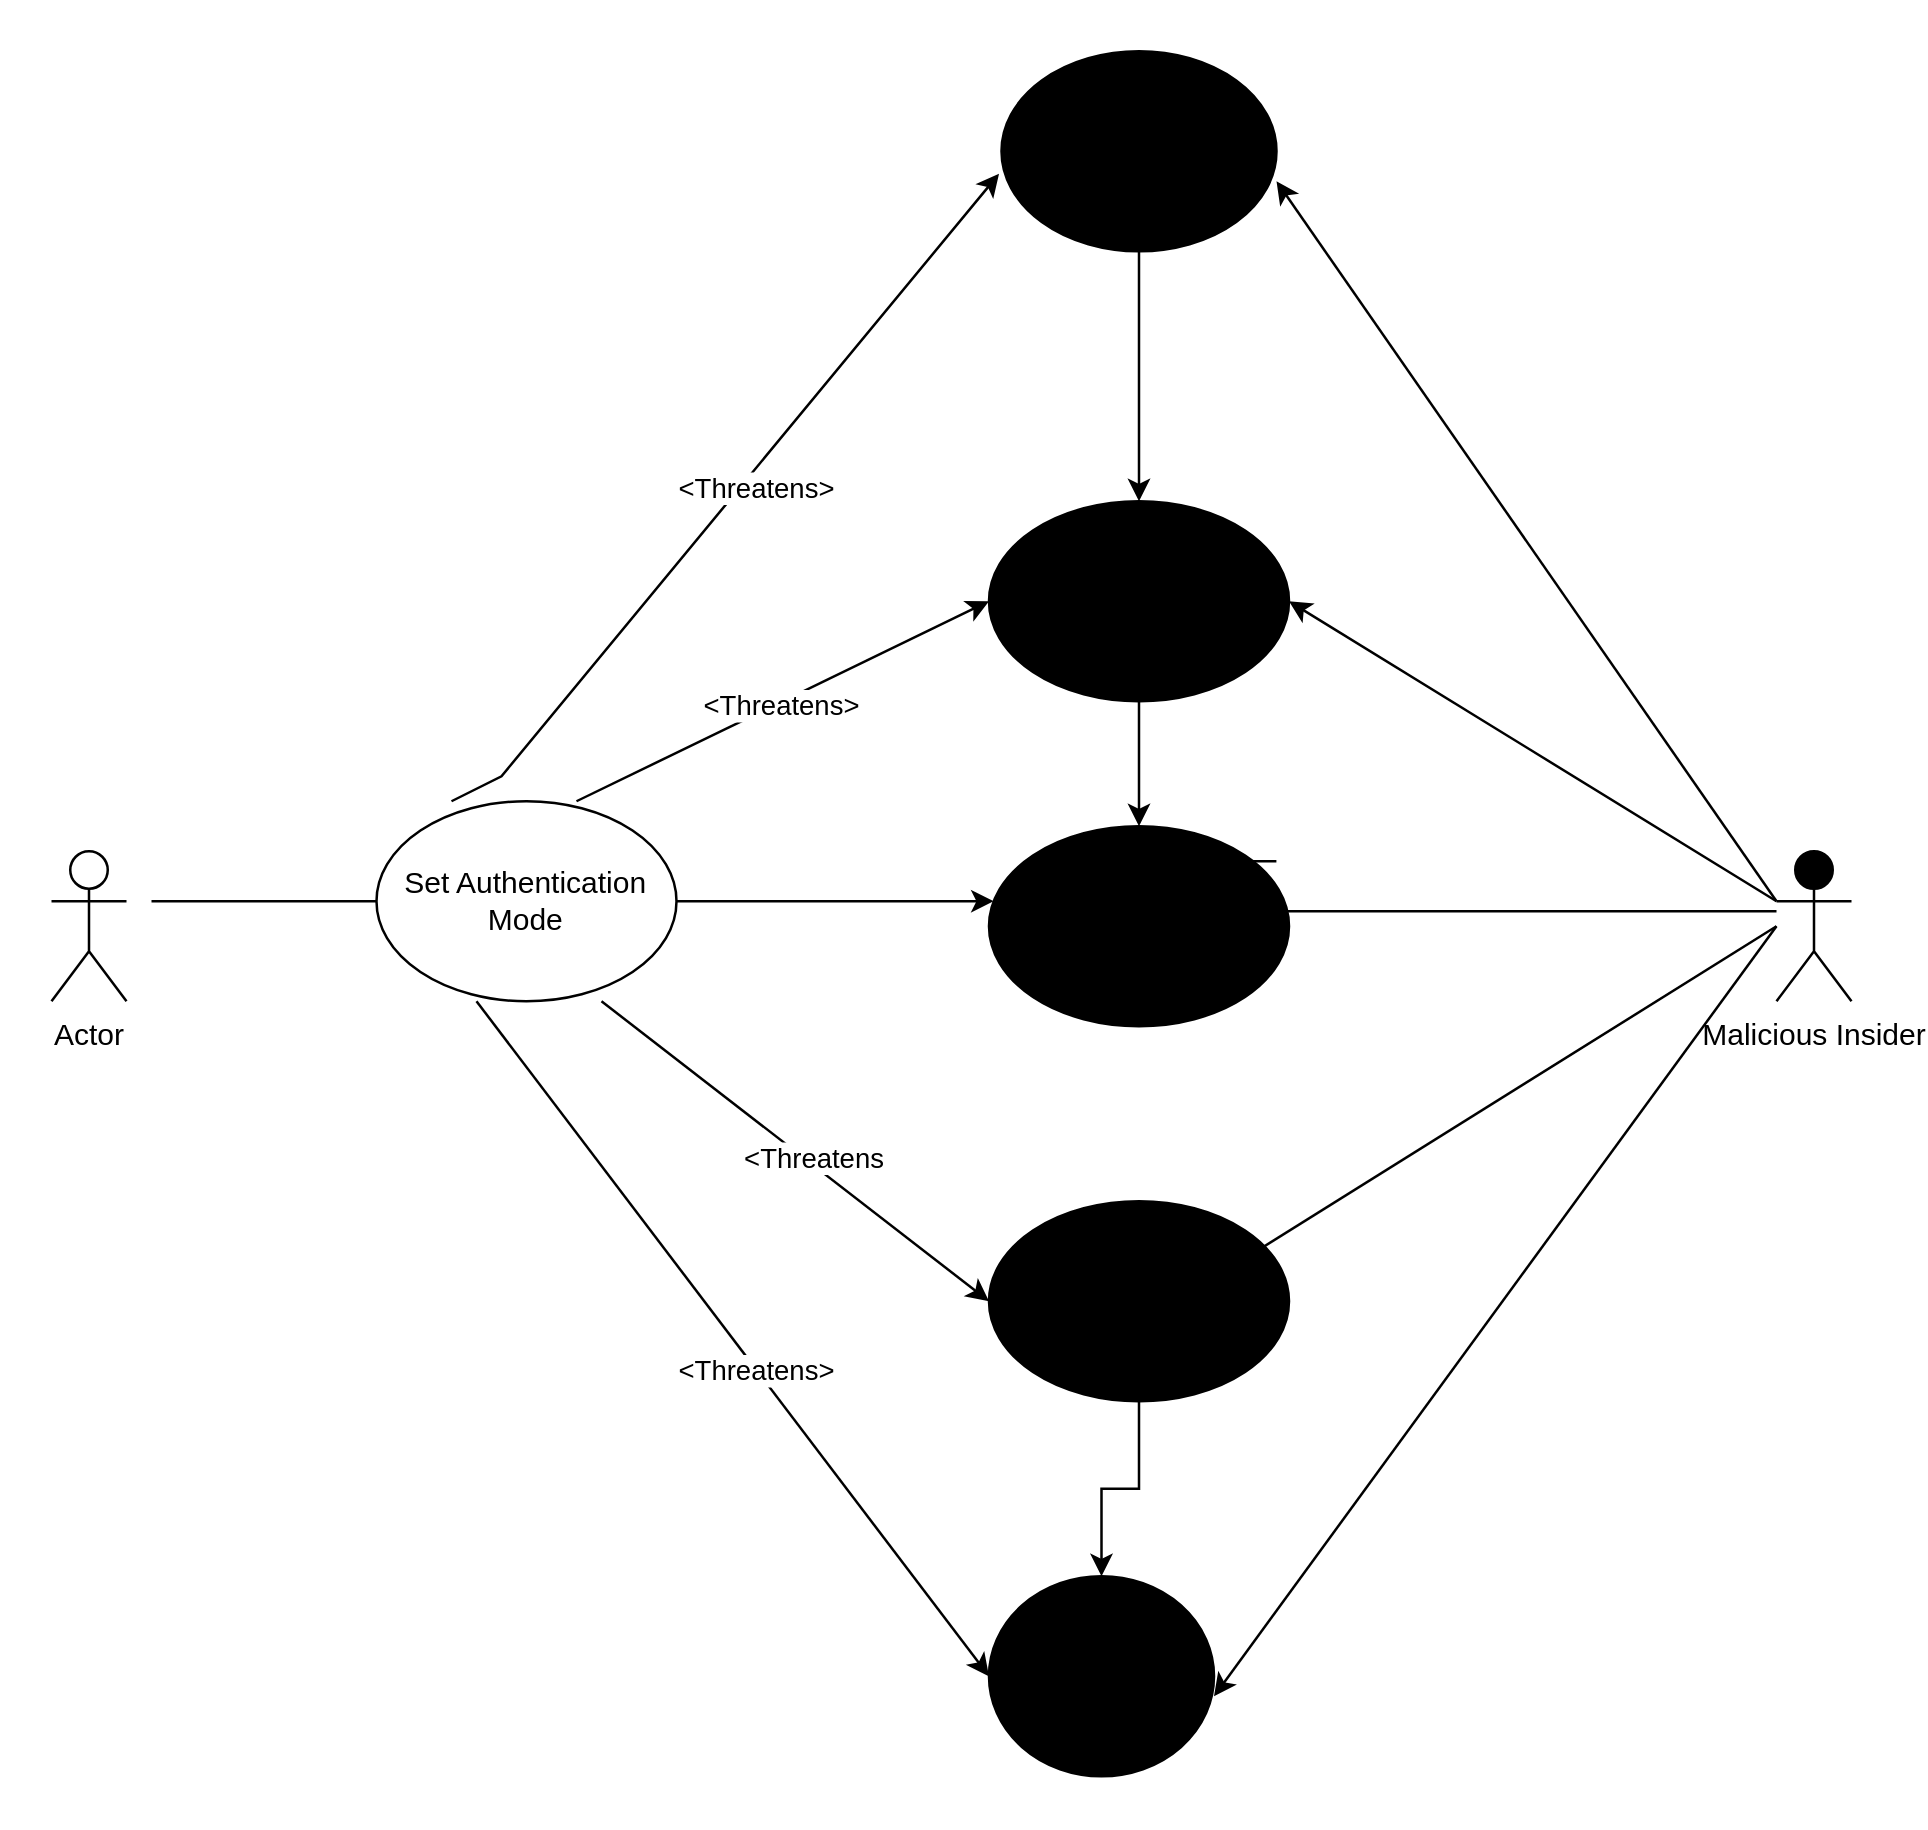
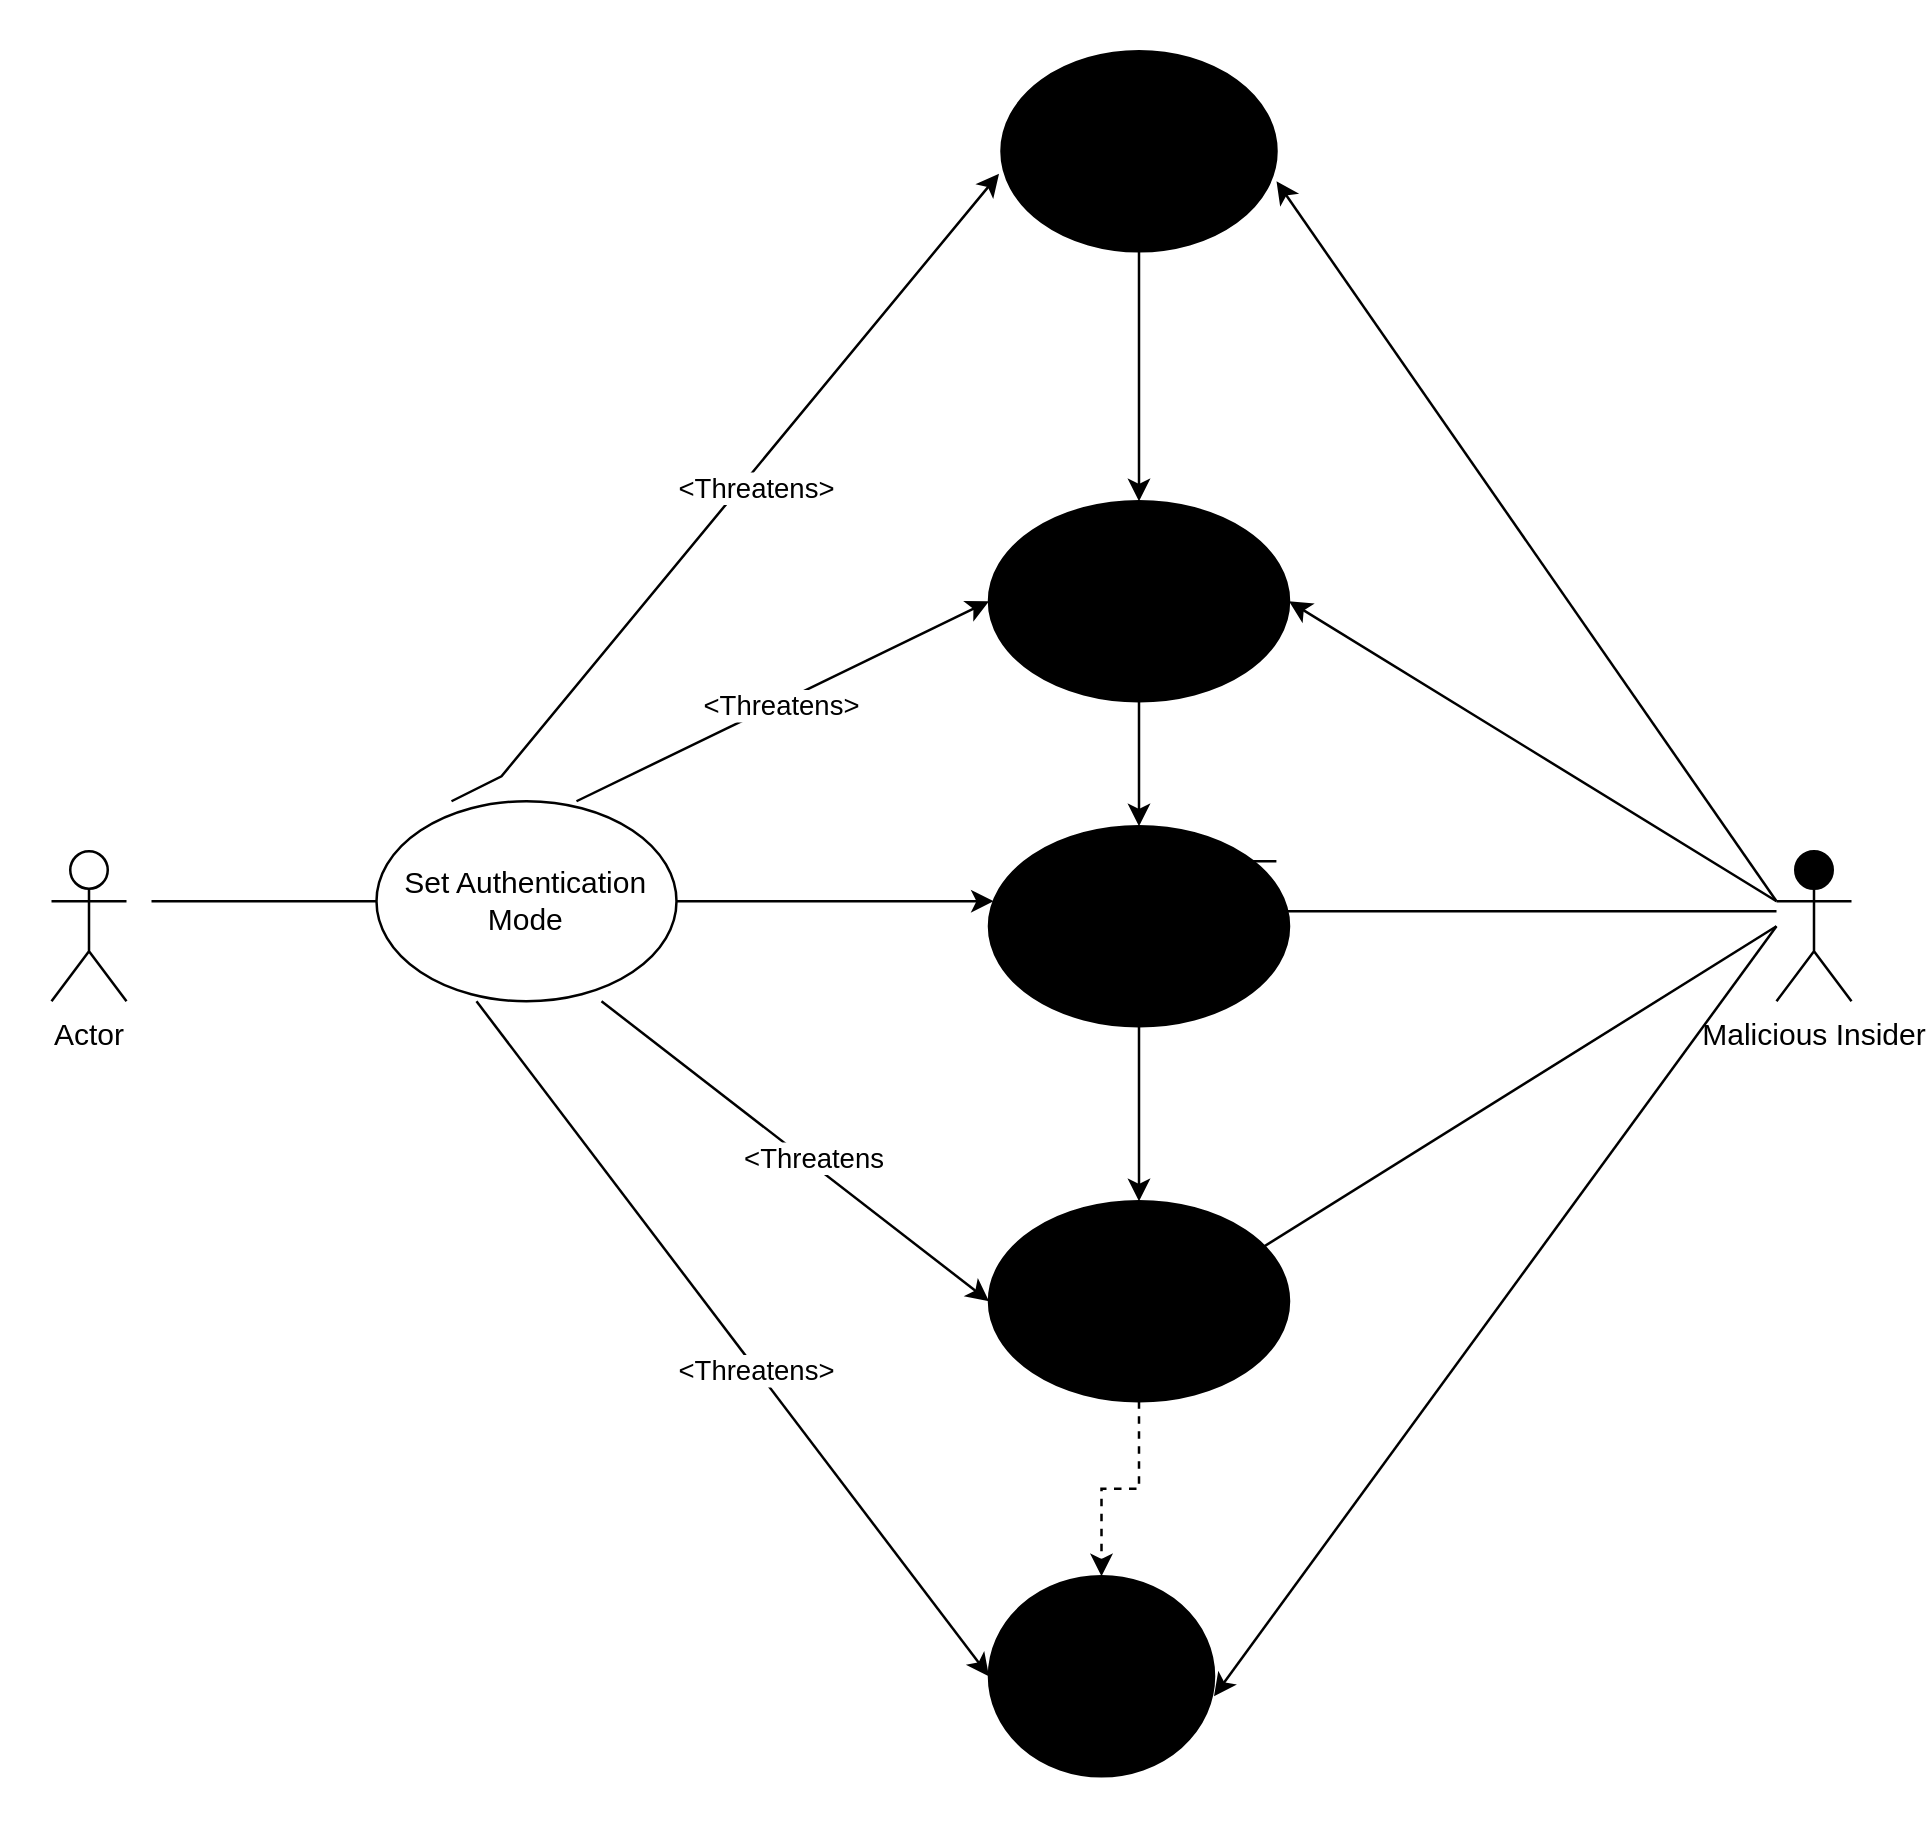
none -> (1139, 1105)
(1126, 1489) -> (1126, 1489)
